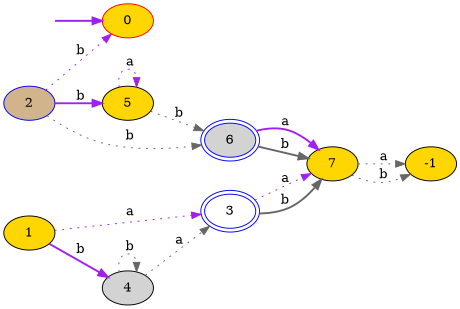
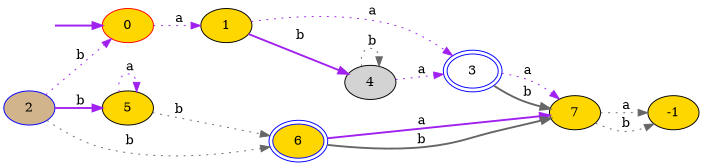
none -> (172, 26)
(230, 140) -> (298, 141)
(174, 254) -> (415, 77)
